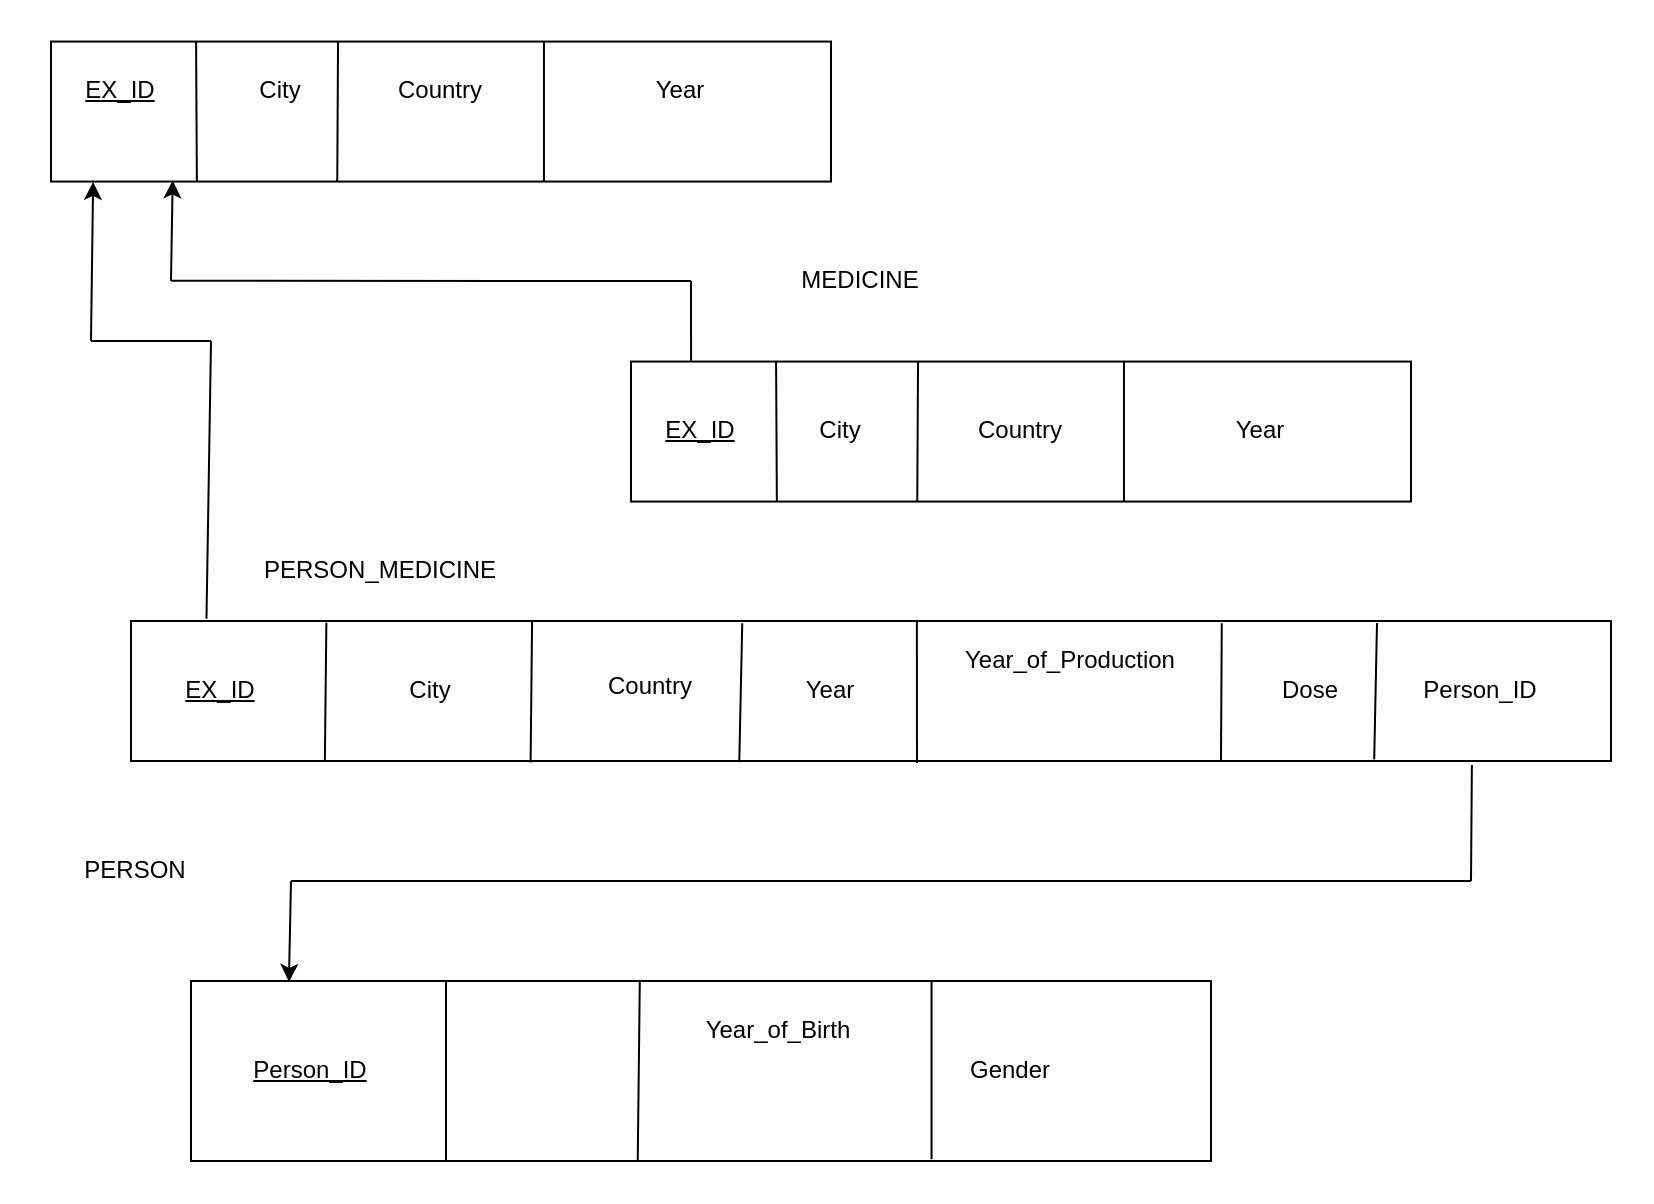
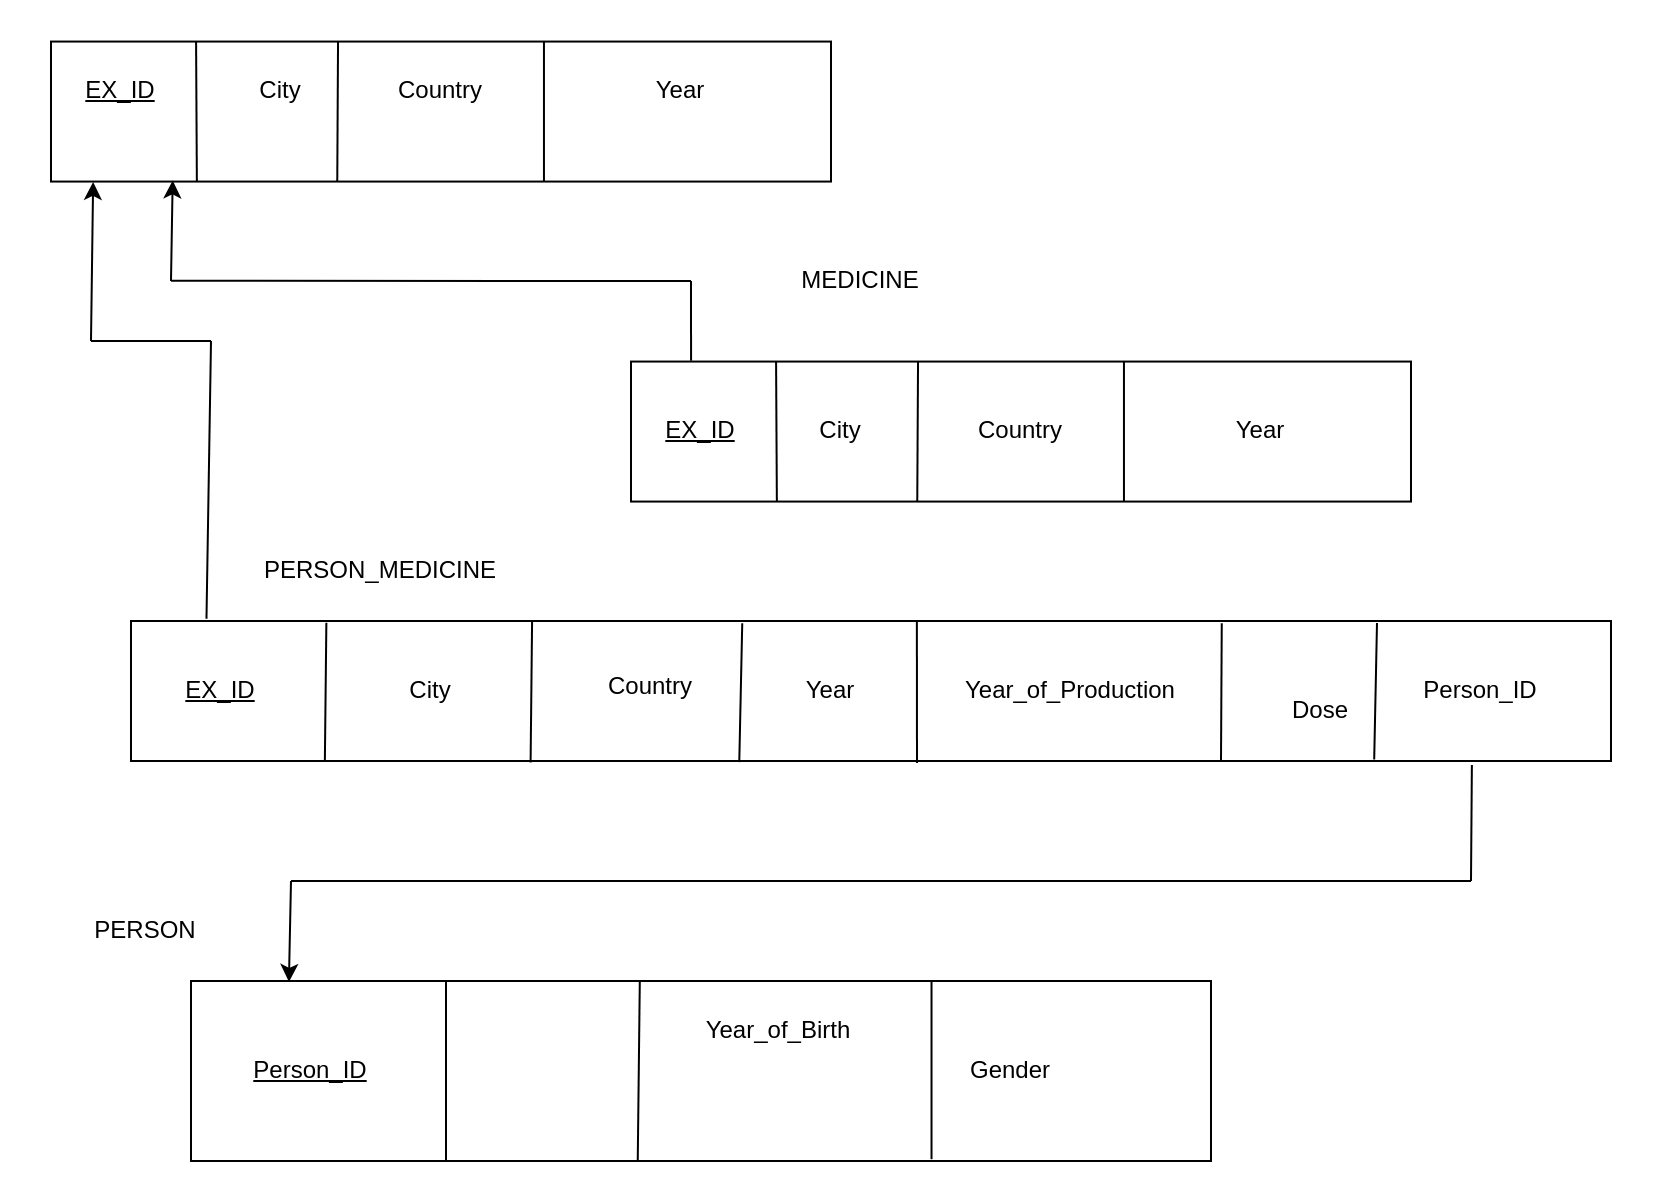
(1071, 661) -> (1071, 691)
(1311, 691) -> (1321, 711)
(136, 871) -> (146, 931)
